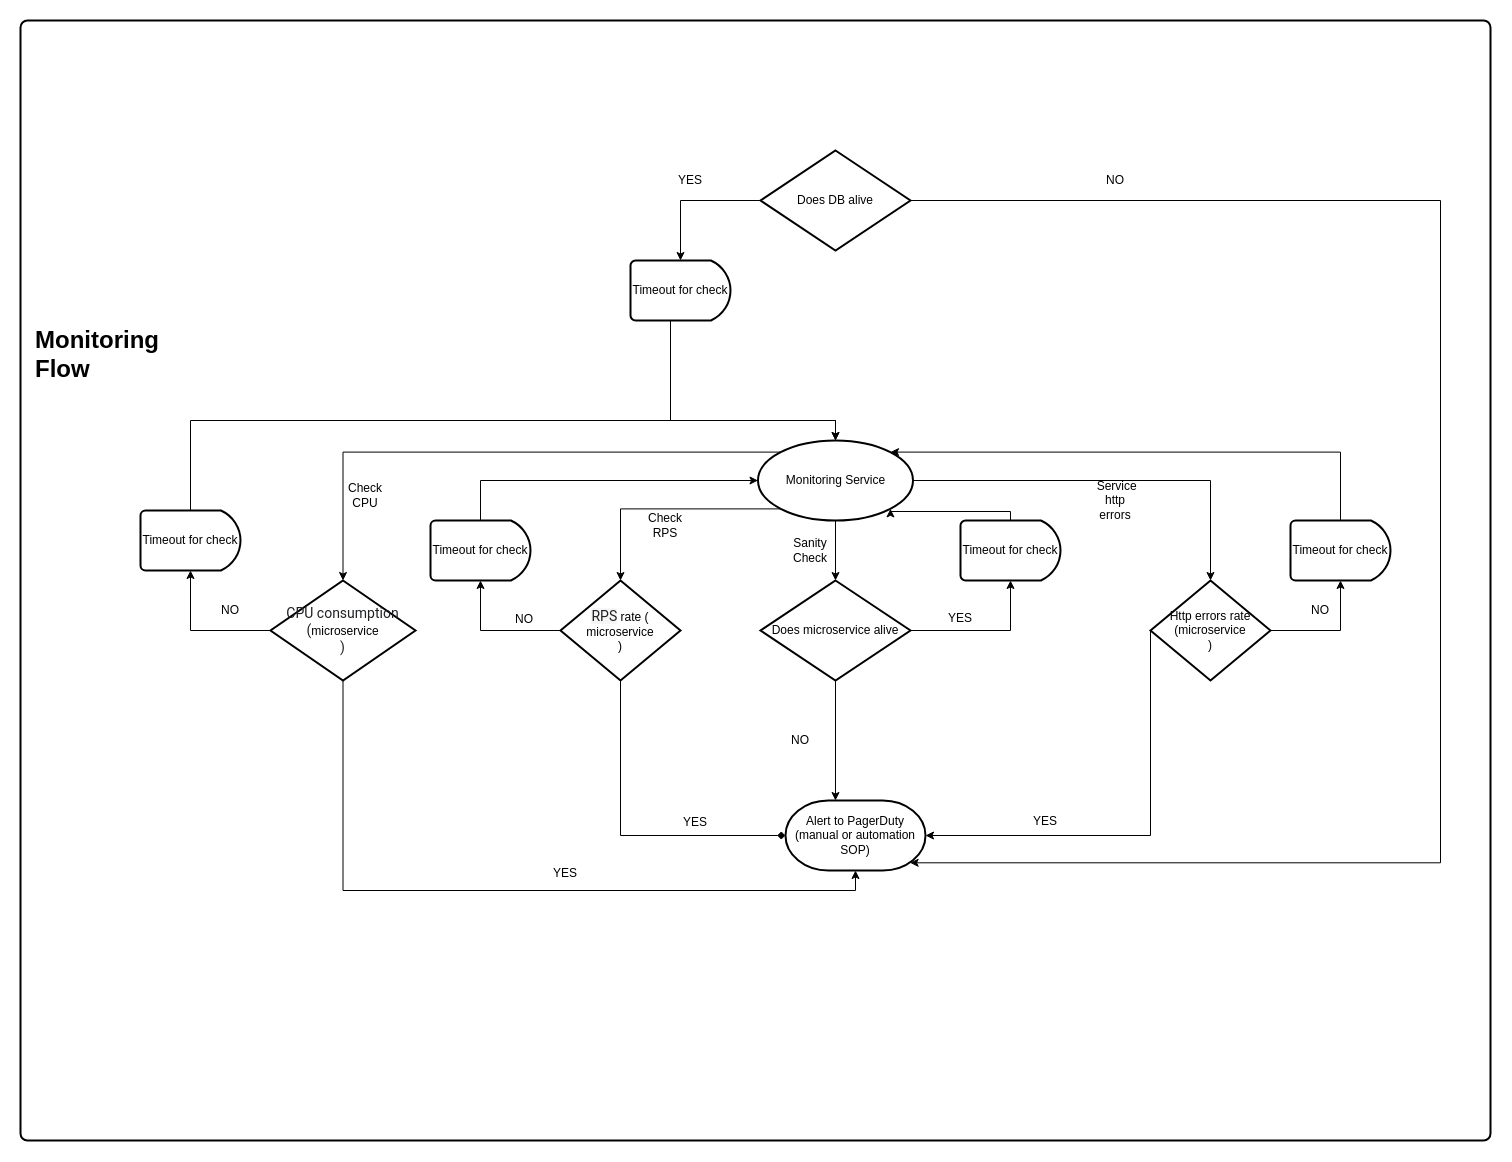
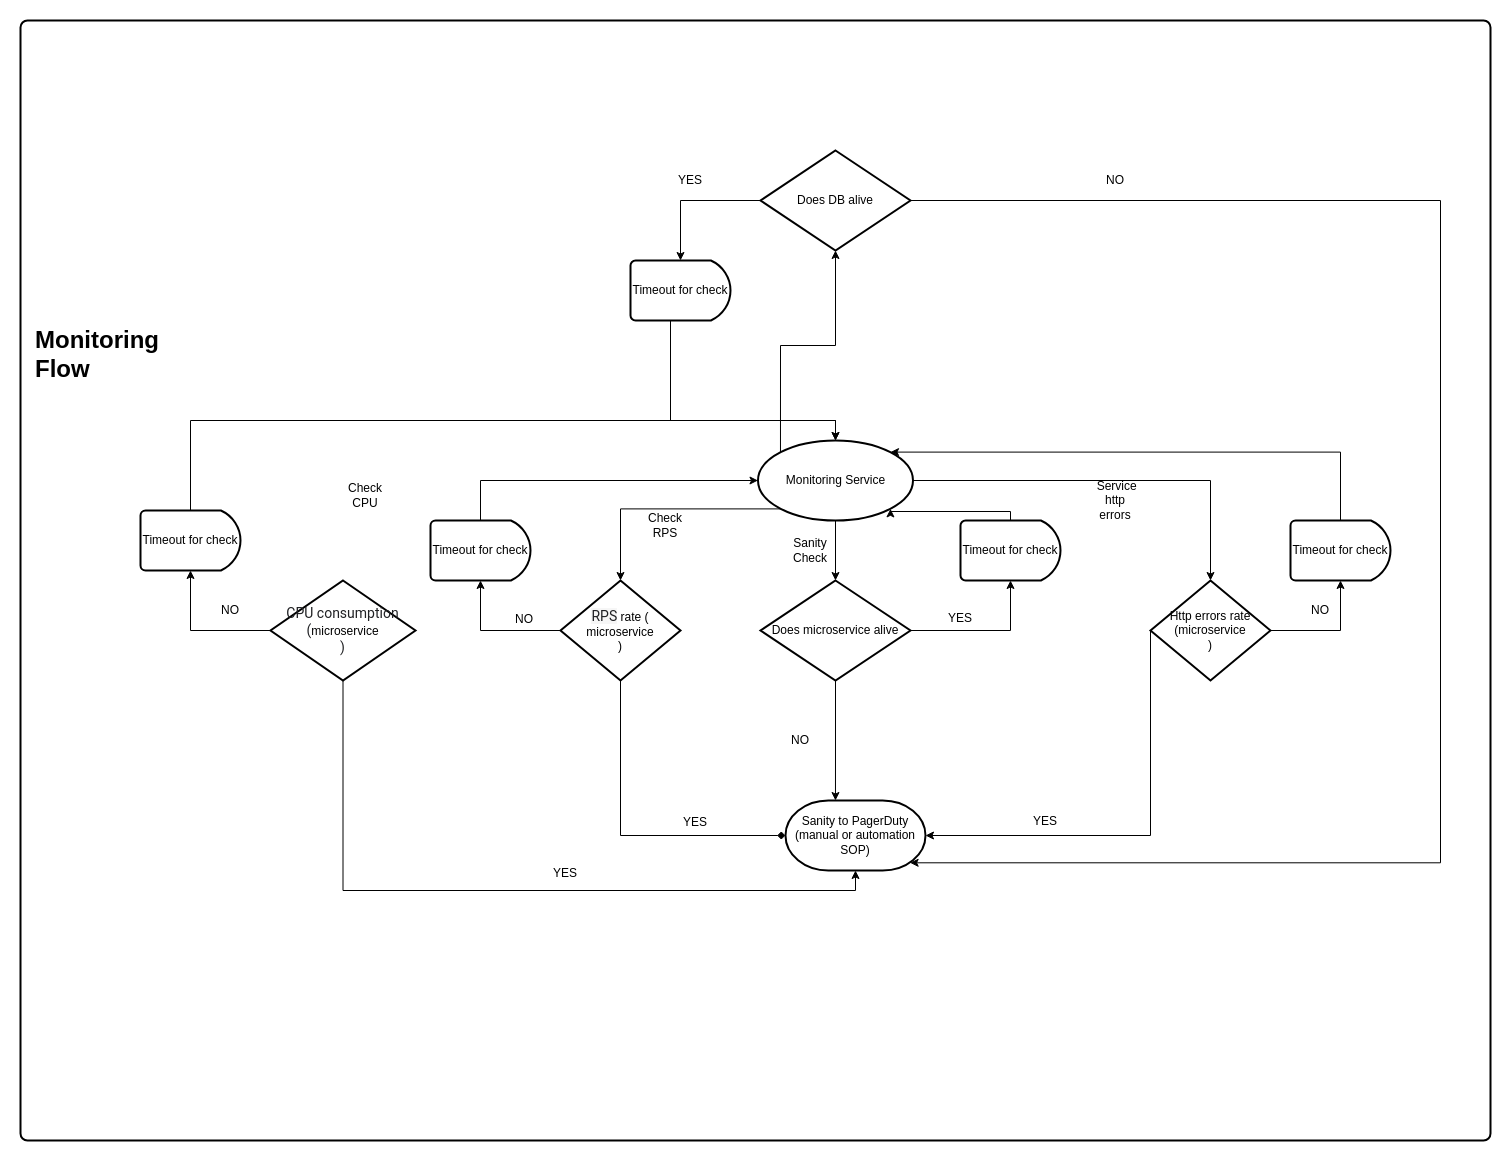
(501, 452) -> (799, 346)
(856, 836) -> (856, 836)
